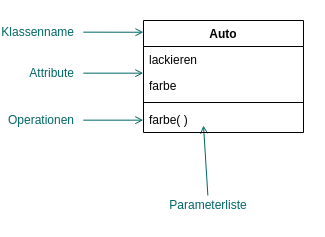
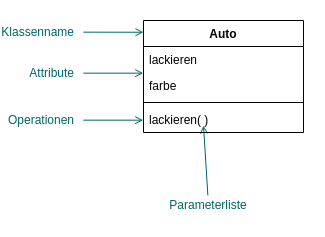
(175, 121) -> (185, 121)
